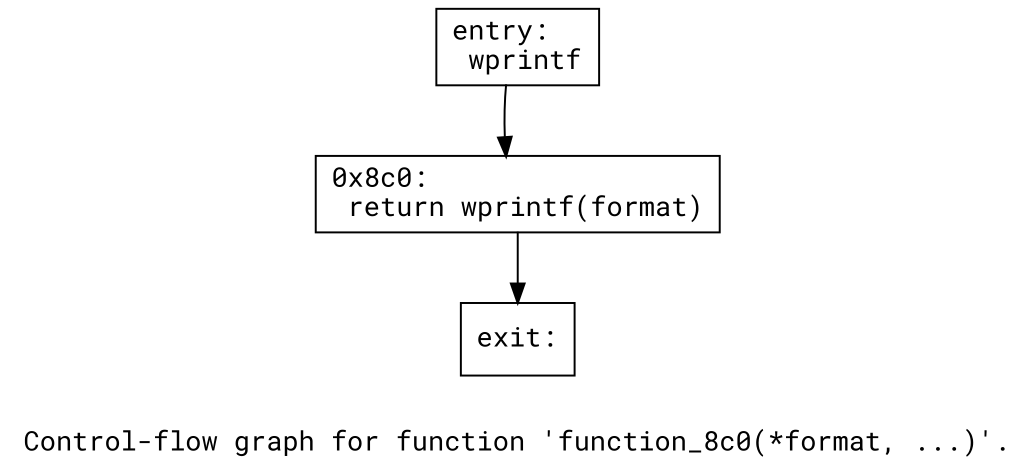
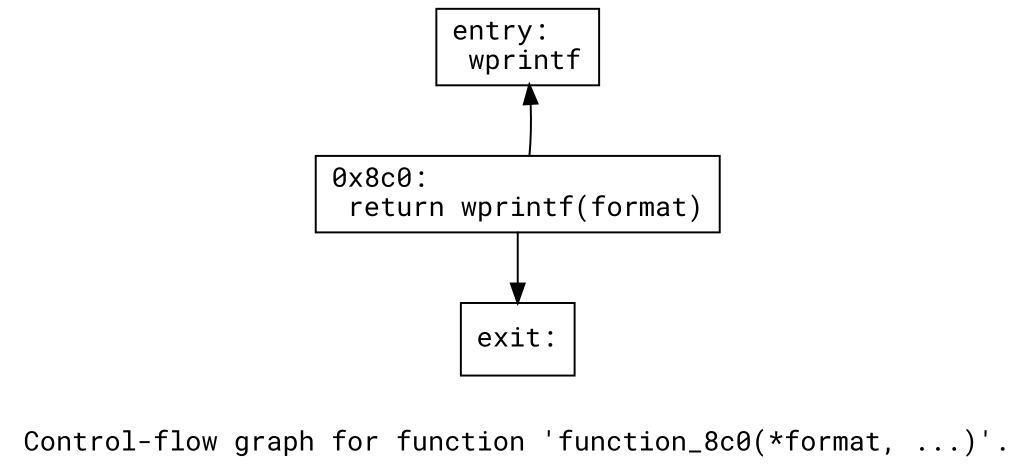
(505, 111) -> (531, 130)
